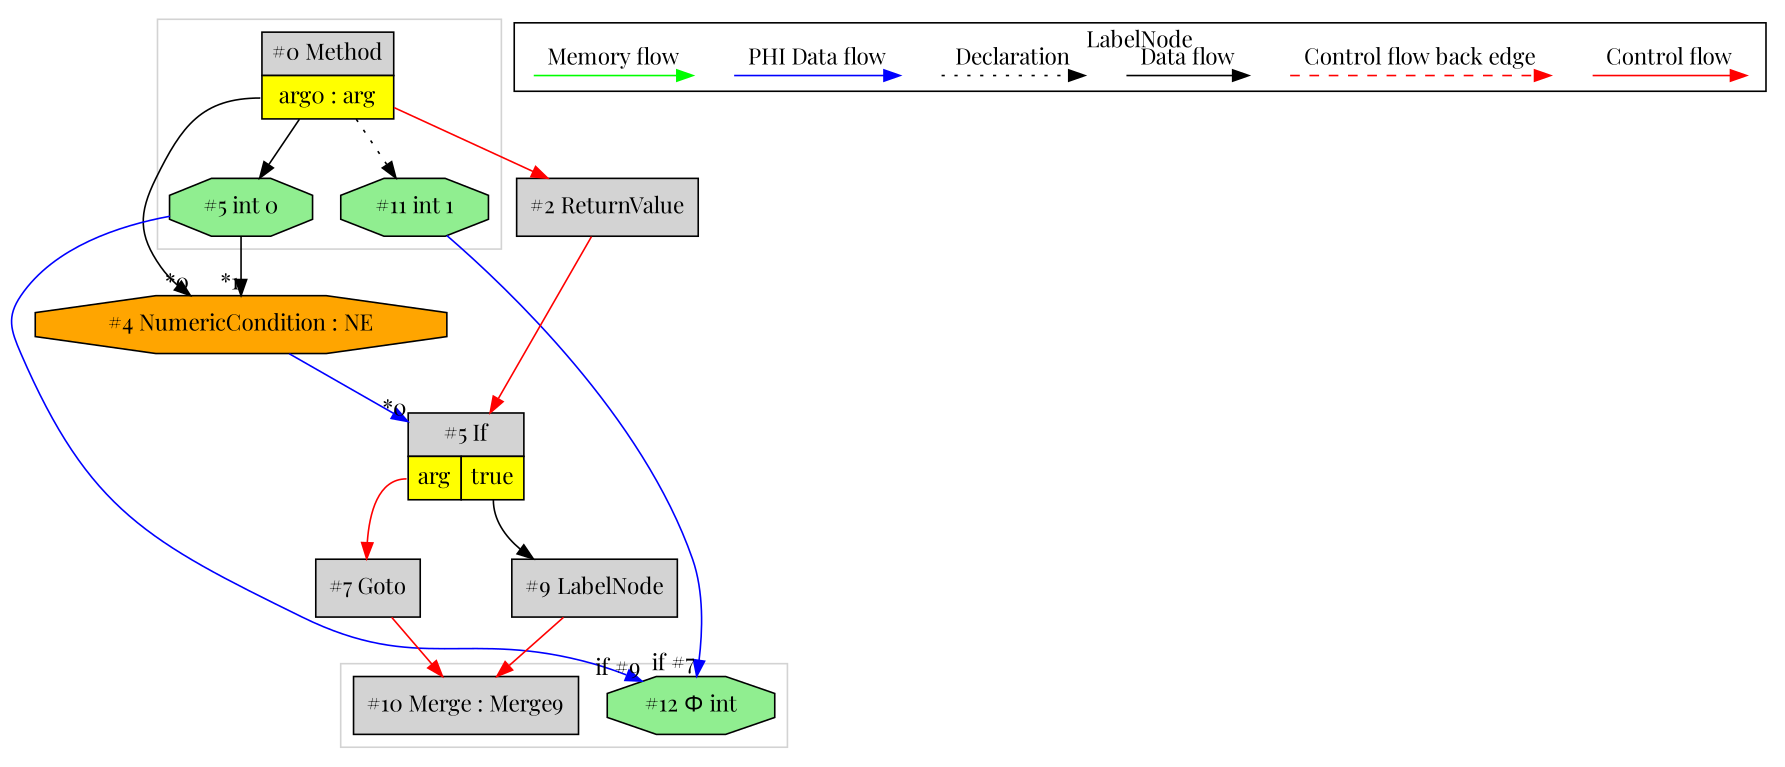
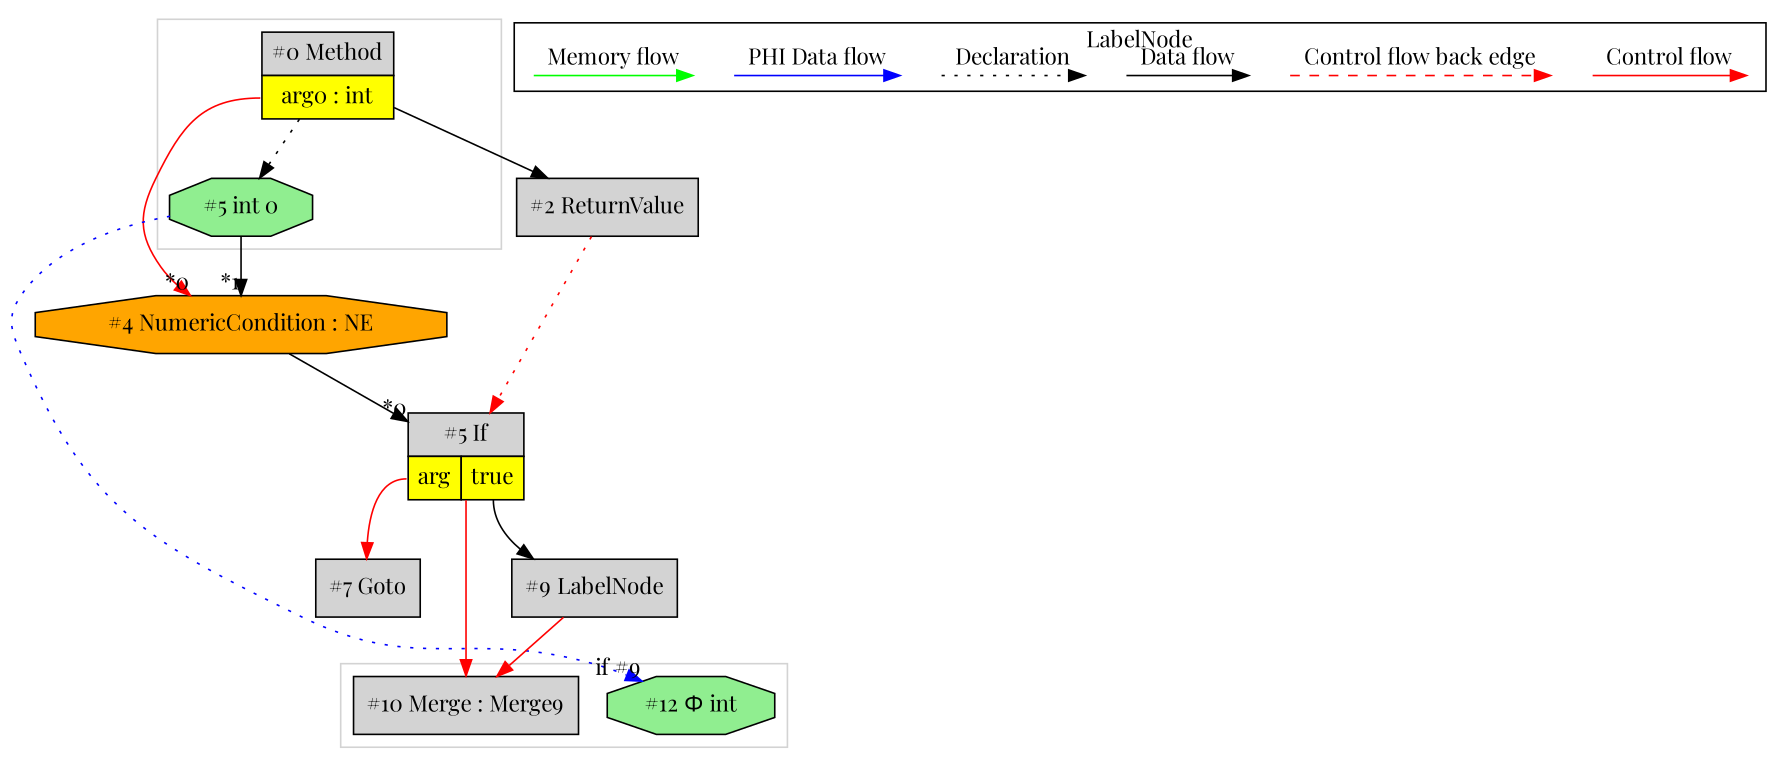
(328, 96) -> (328, 96)
(464, 140) -> (464, 140)
(284, 142) -> (284, 142)
(170, 152) -> (170, 152)
(415, 207) -> none
(547, 314) -> (545, 318)
(341, 384) -> (341, 384)
(170, 546) -> (170, 546)
(409, 637) -> (466, 580)
